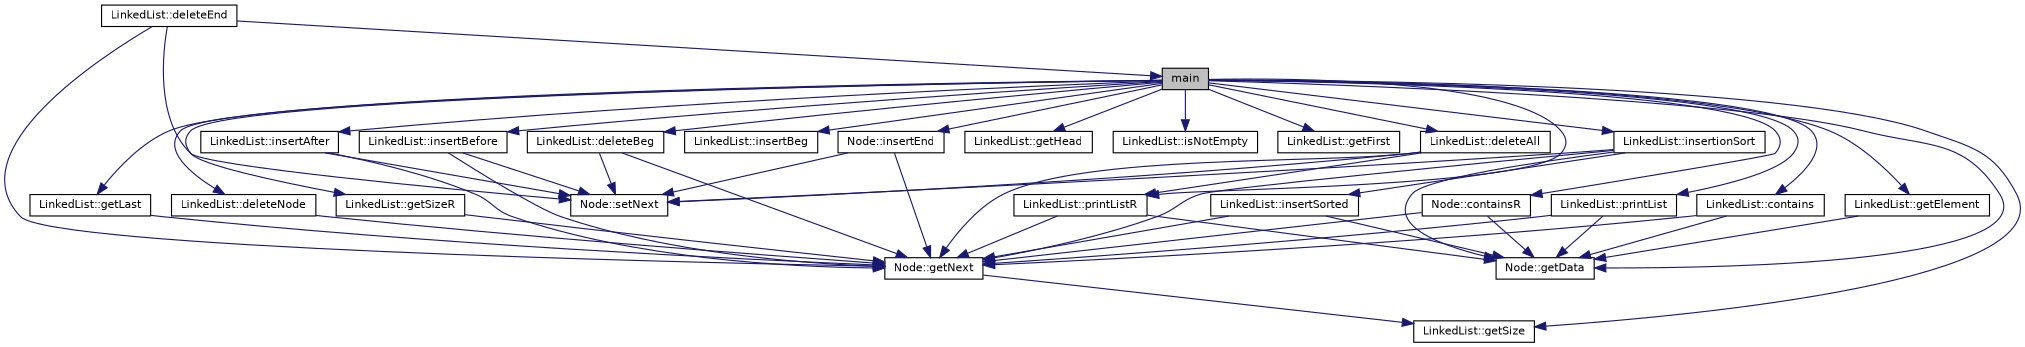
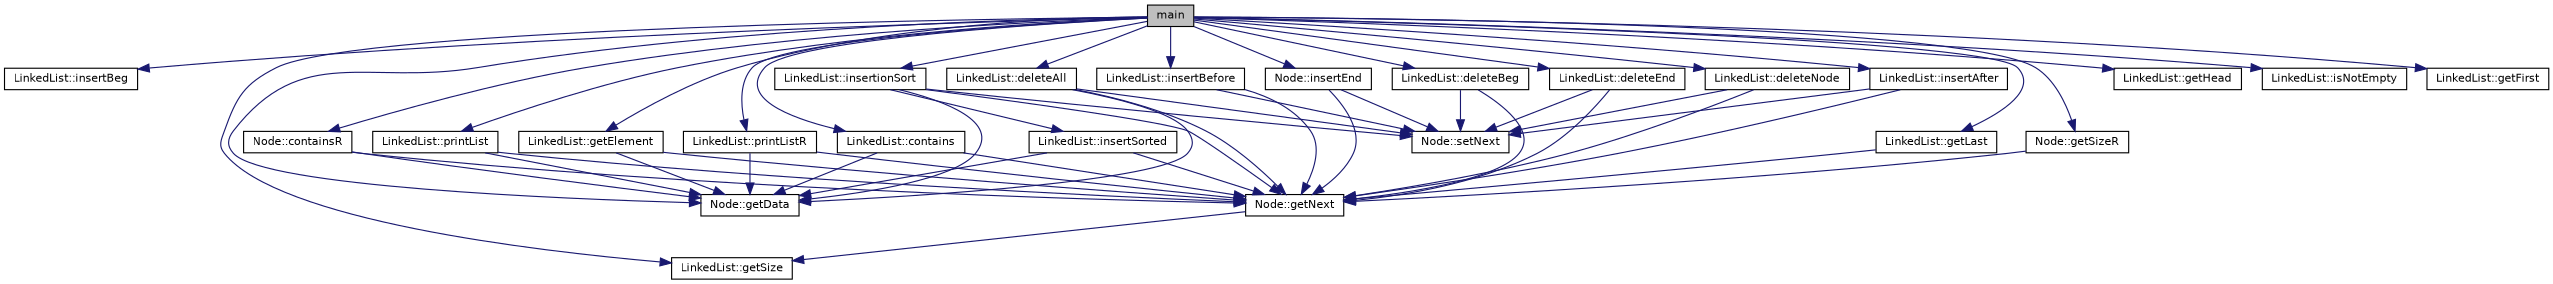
(694, 48) -> (1366, 44)
none -> (1624, 110)
none -> (949, 178)
(1242, 180) -> (1140, 170)
(400, 205) -> (2077, 142)
